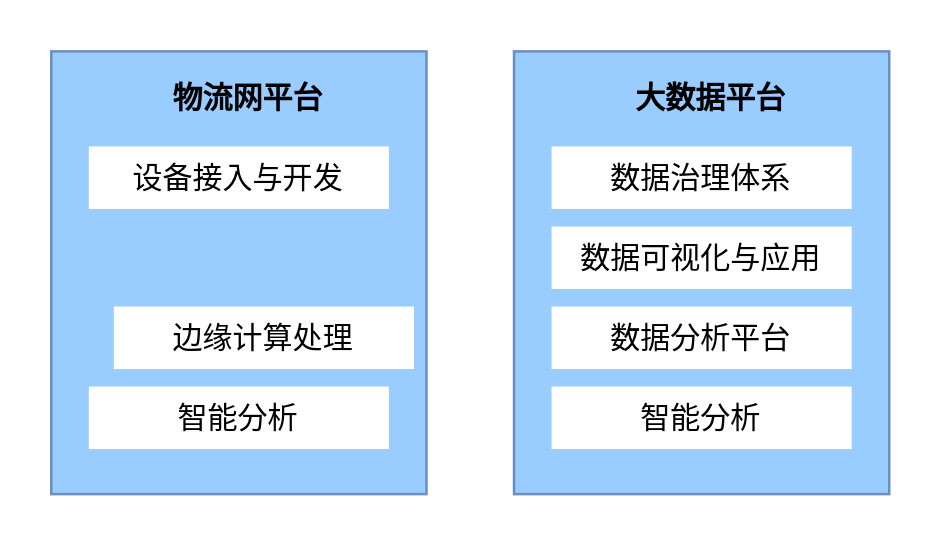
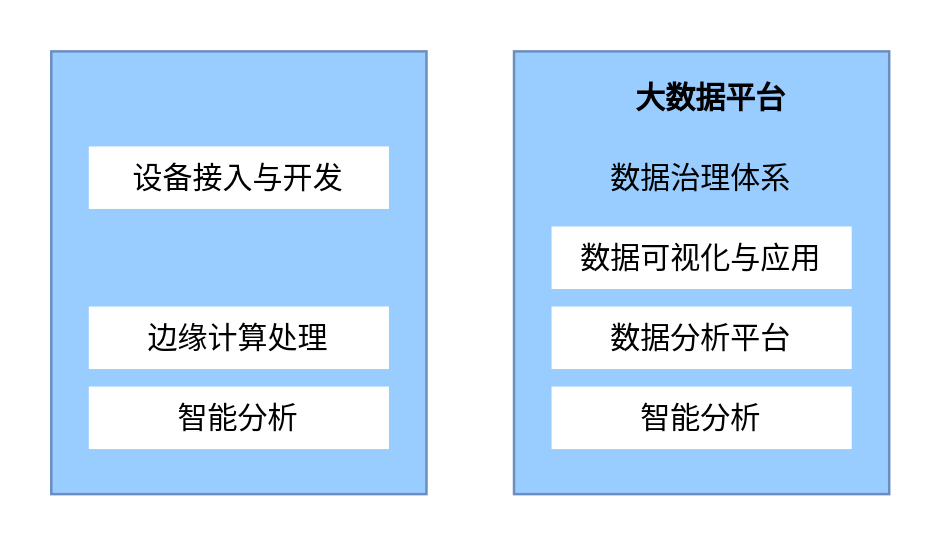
(249, 99) -> none
(701, 178) -> (701, 178)
(264, 338) -> (239, 338)
